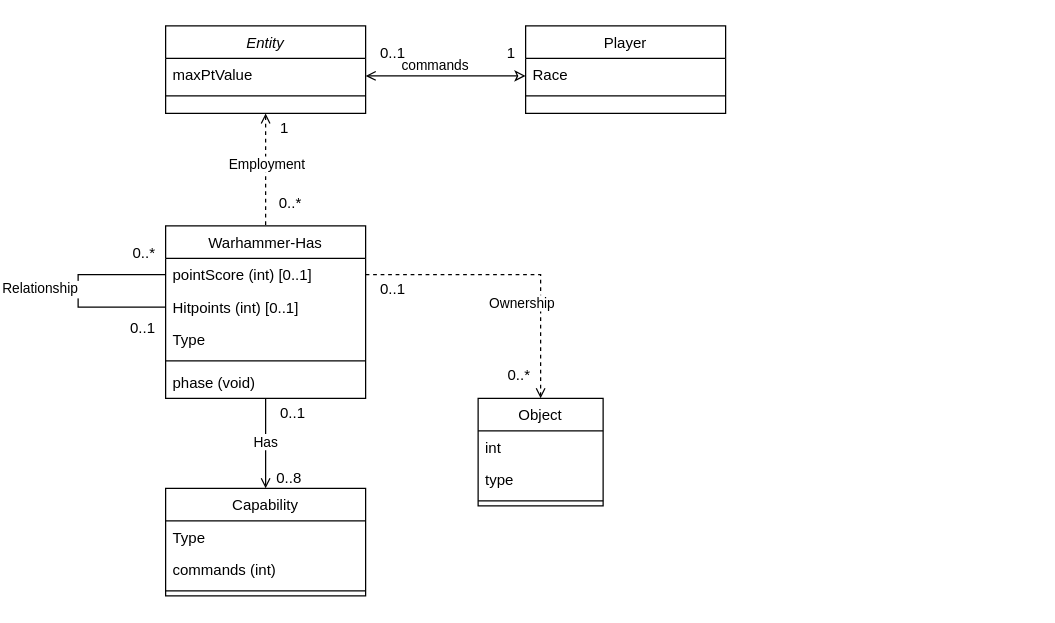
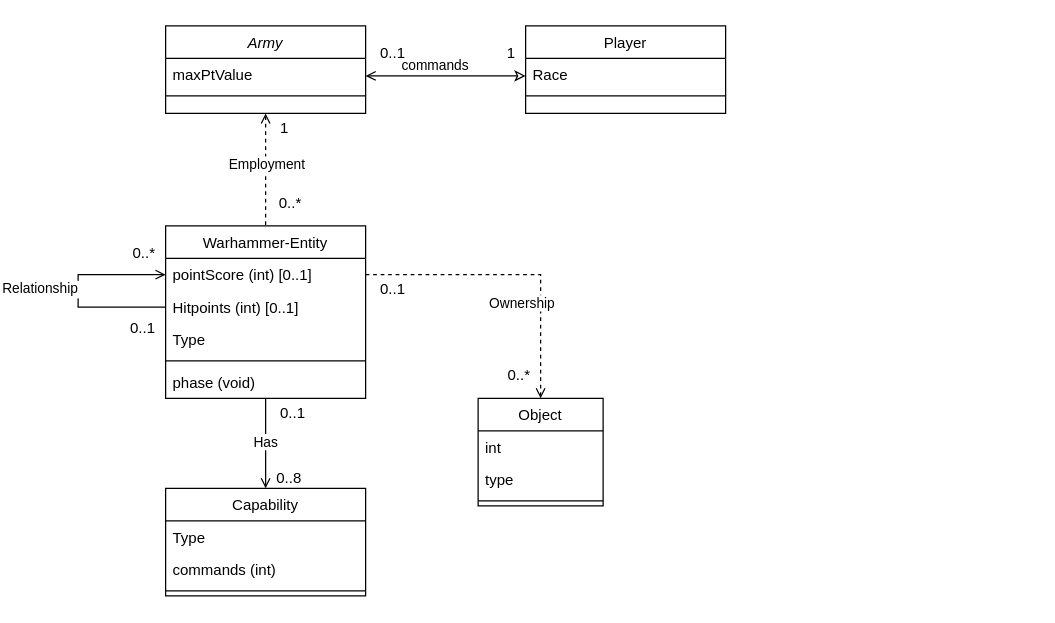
(265, 43) -> (265, 43)
(265, 243) -> (265, 243)
(160, 274) -> (160, 274)
